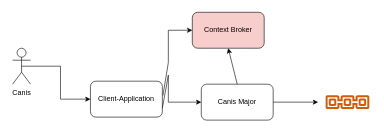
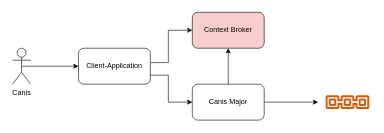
(126, 99) -> (114, 66)
(237, 102) -> (228, 102)
